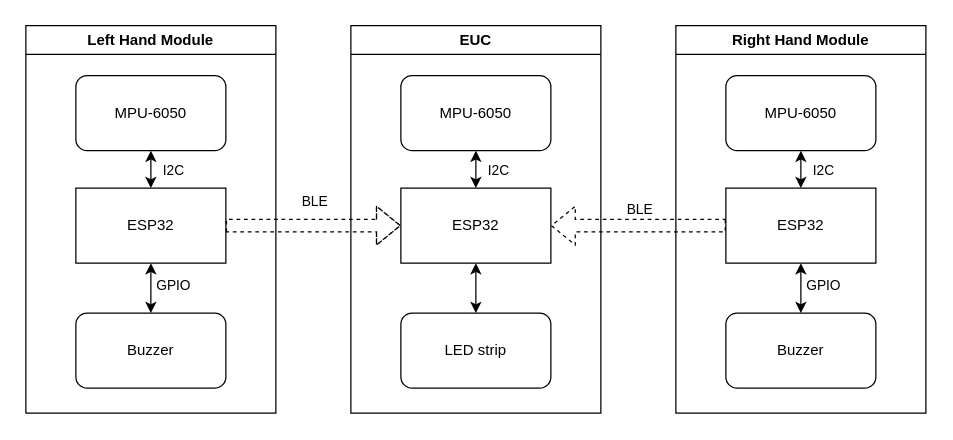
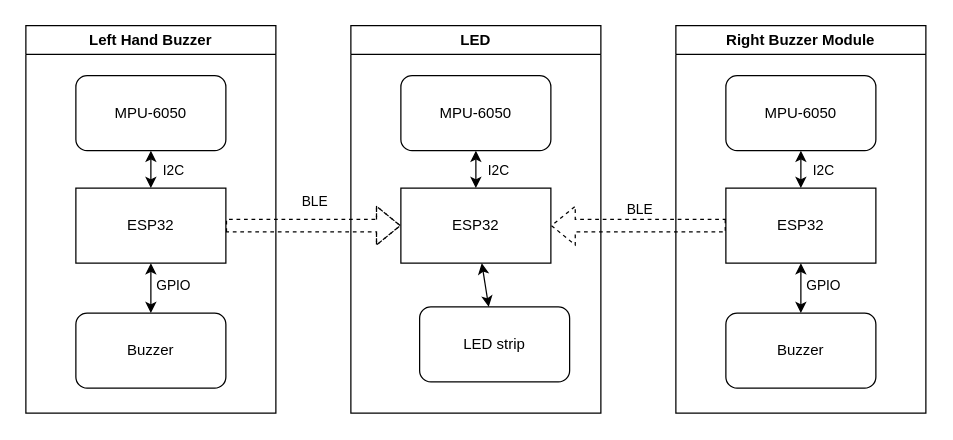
(151, 41) -> (151, 41)
(476, 41) -> (476, 41)
(801, 41) -> (801, 41)
(476, 351) -> (494, 344)
